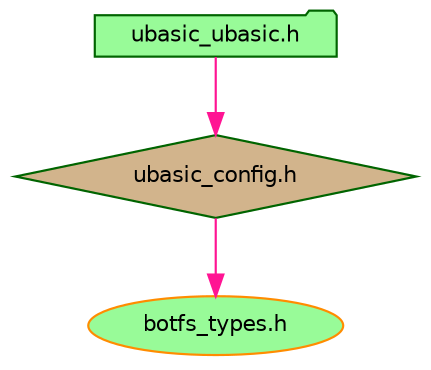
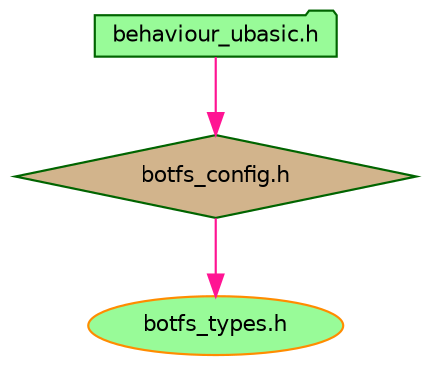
(216, 36) -> (216, 36)
(216, 177) -> (216, 177)
